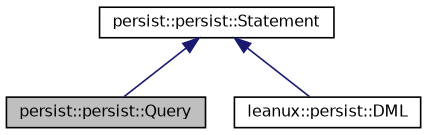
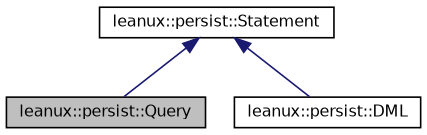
(217, 22) -> (217, 22)
(106, 112) -> (106, 112)
